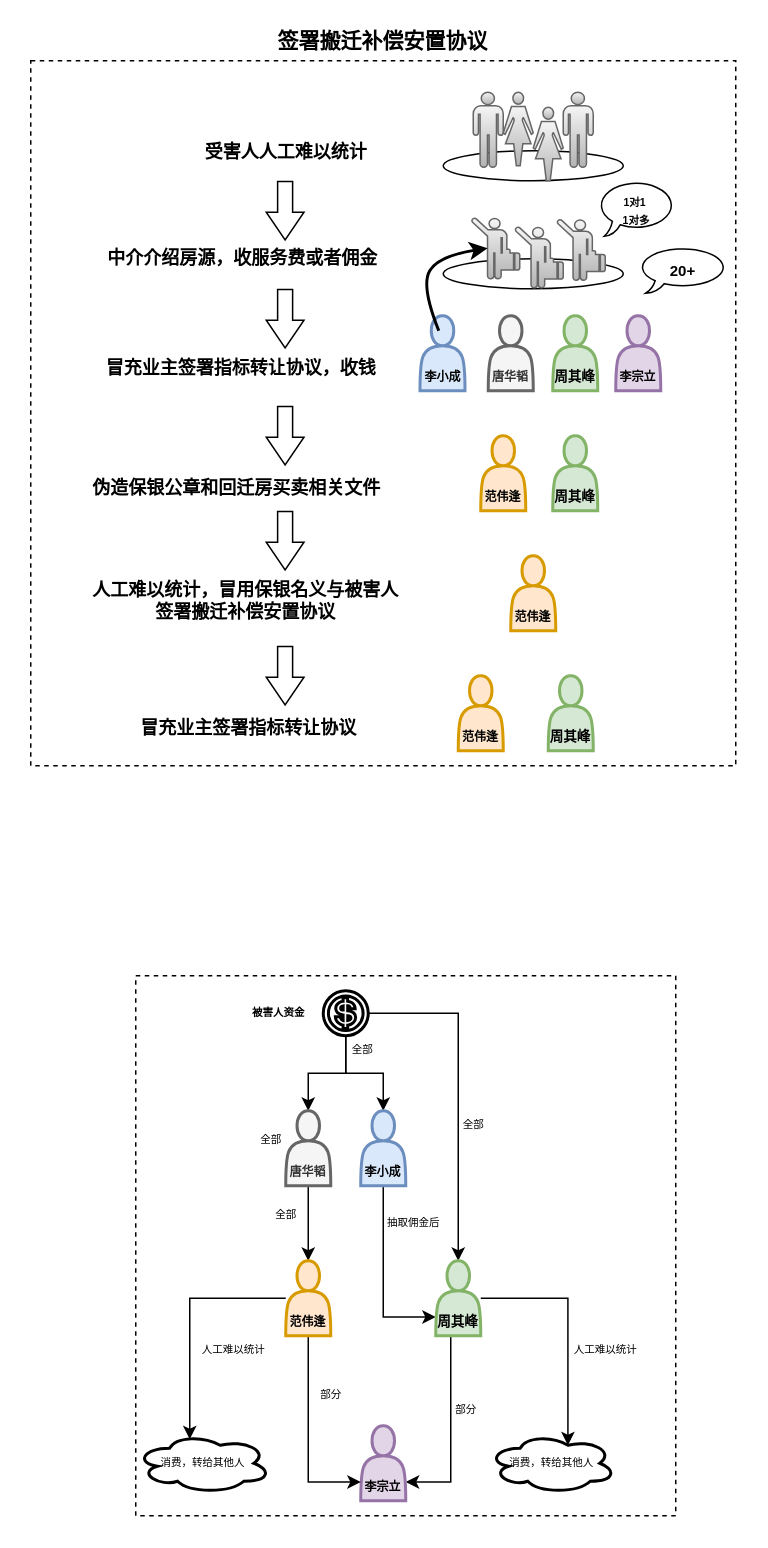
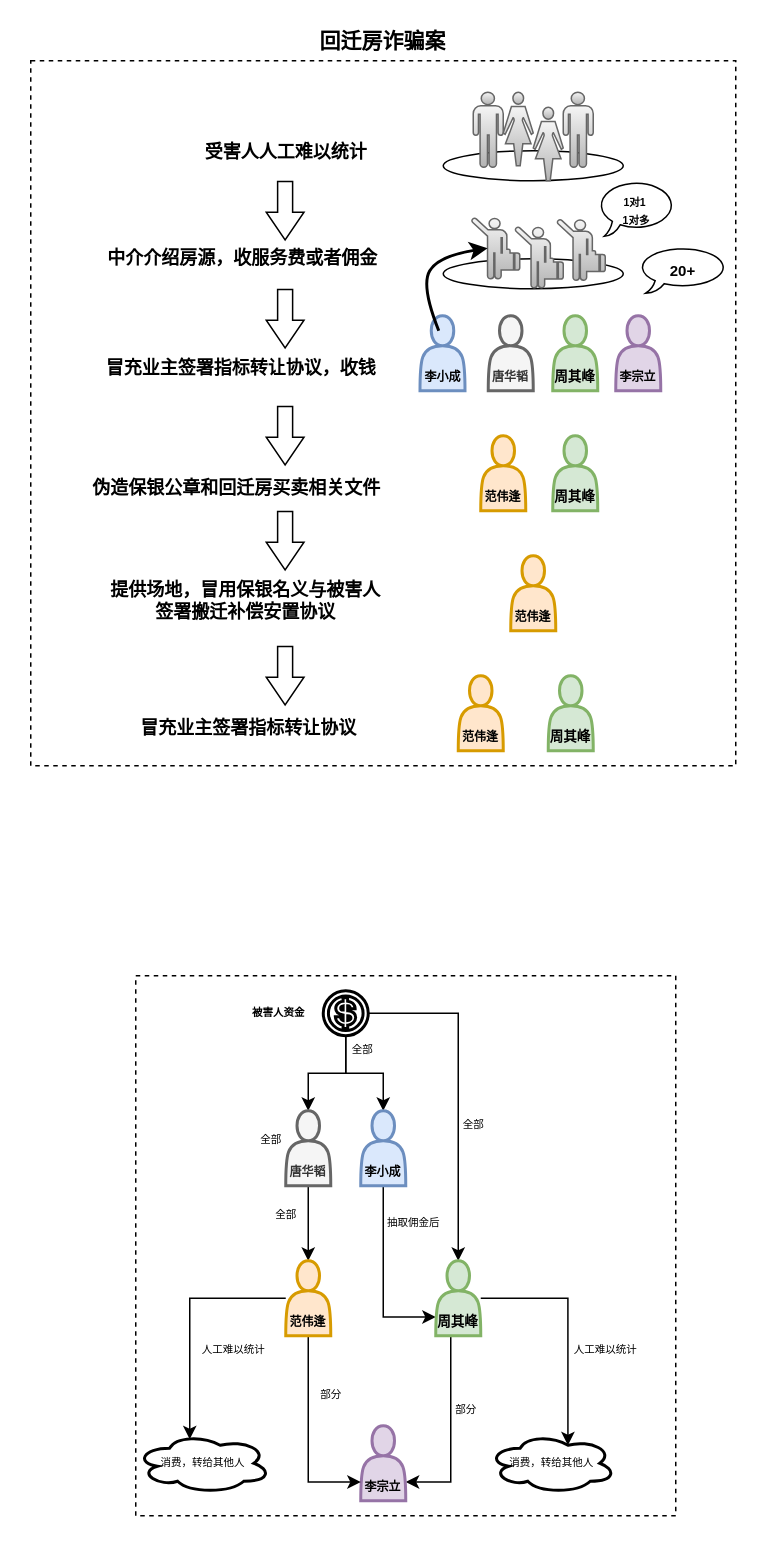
(383, 22) -> (383, 22)
(246, 601) -> (246, 601)
